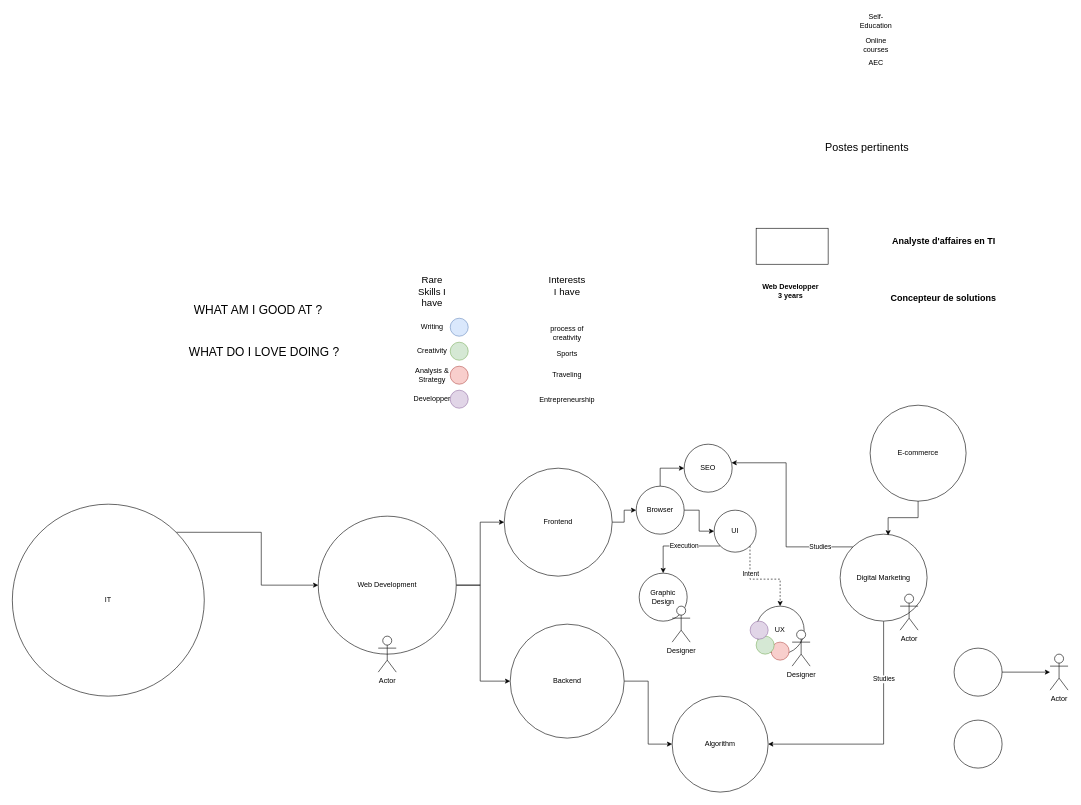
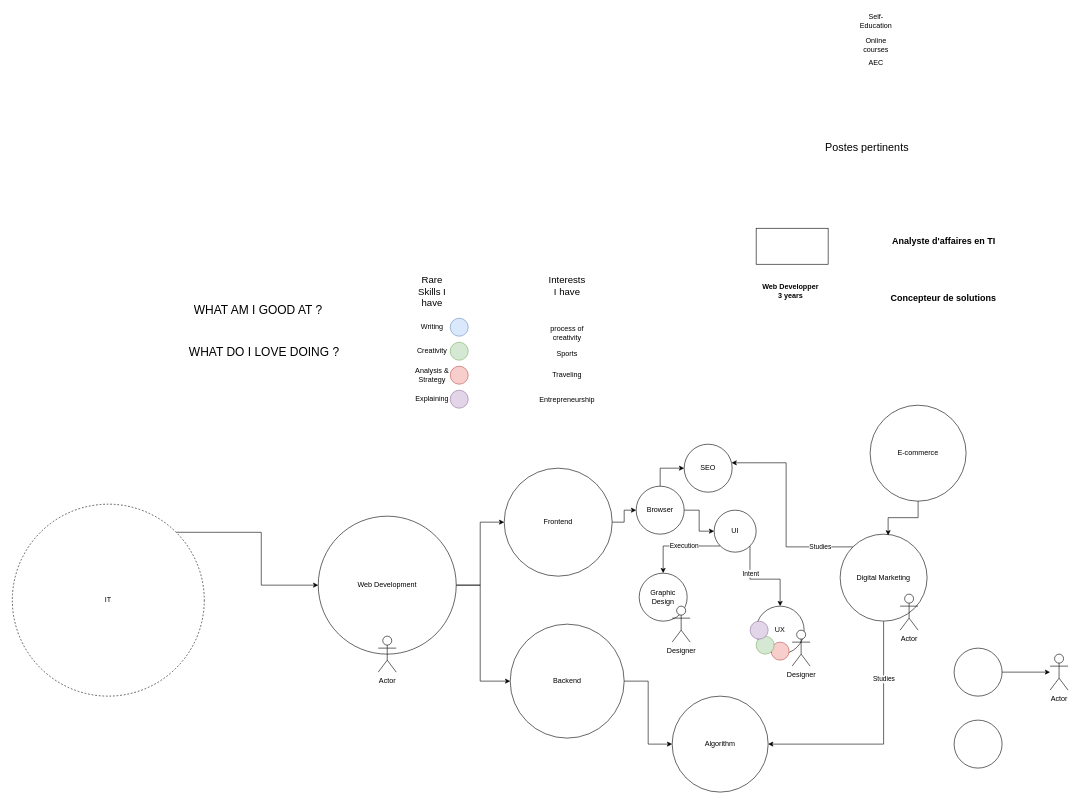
(432, 399) -> (432, 399)
(760, 579) -> (760, 579)
(108, 600) -> (108, 600)
